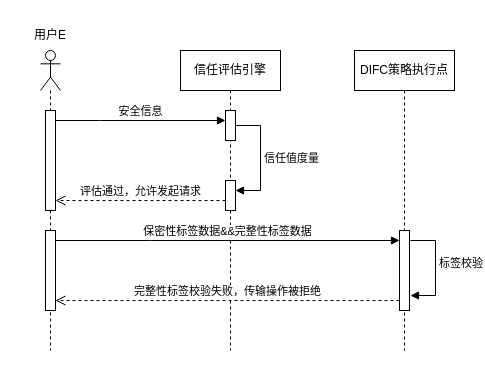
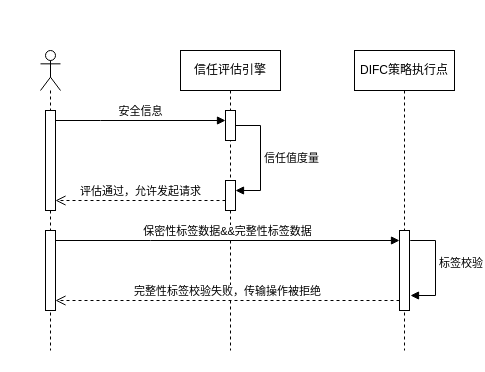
(51, 36) -> none
